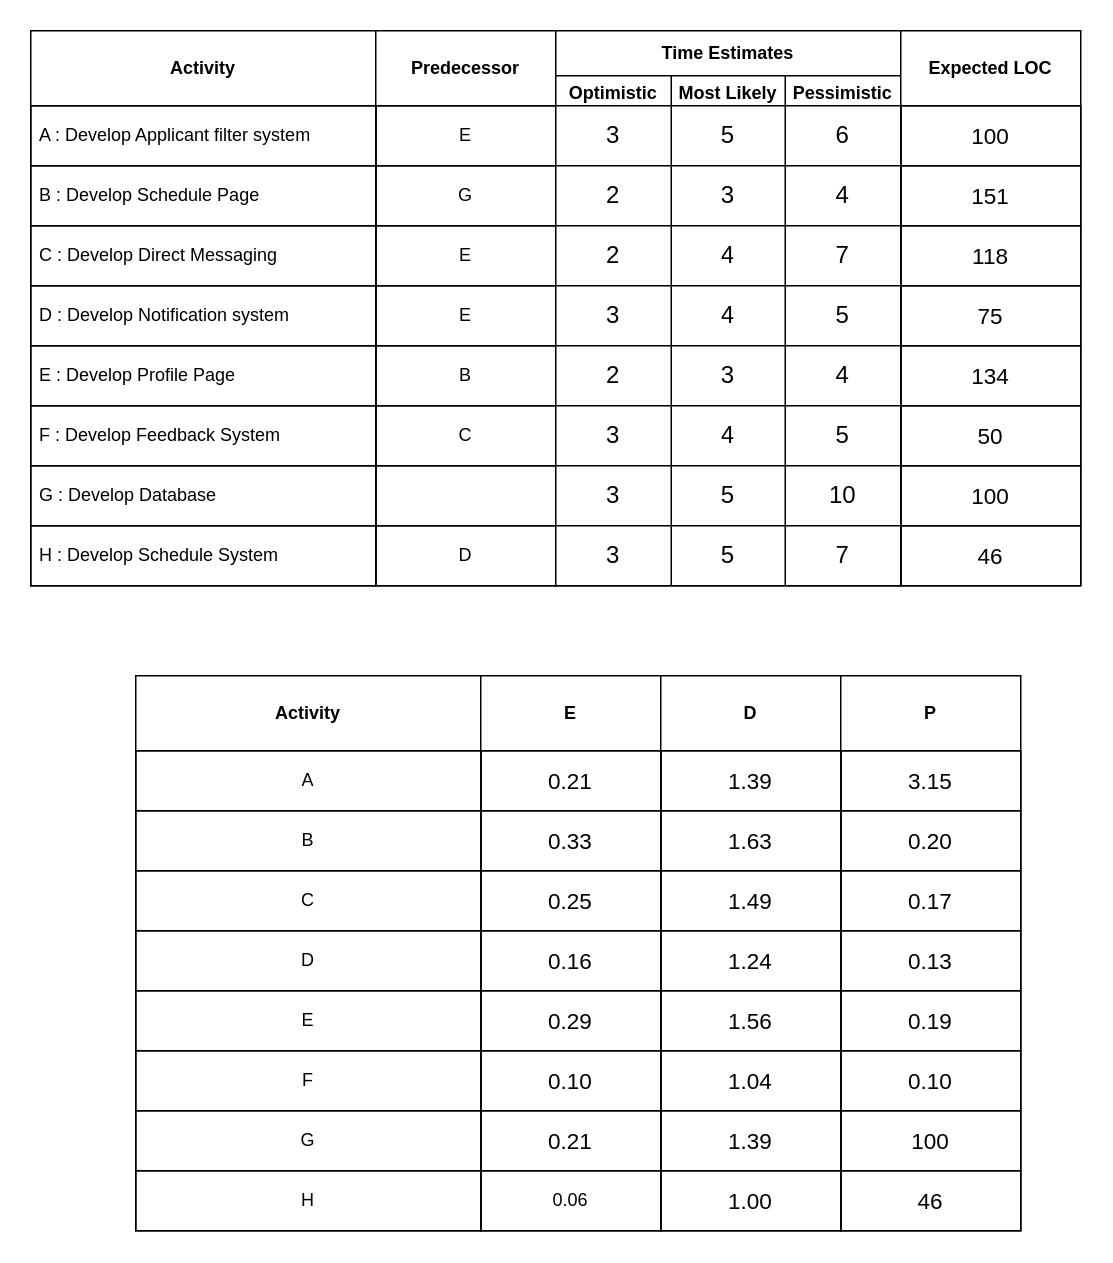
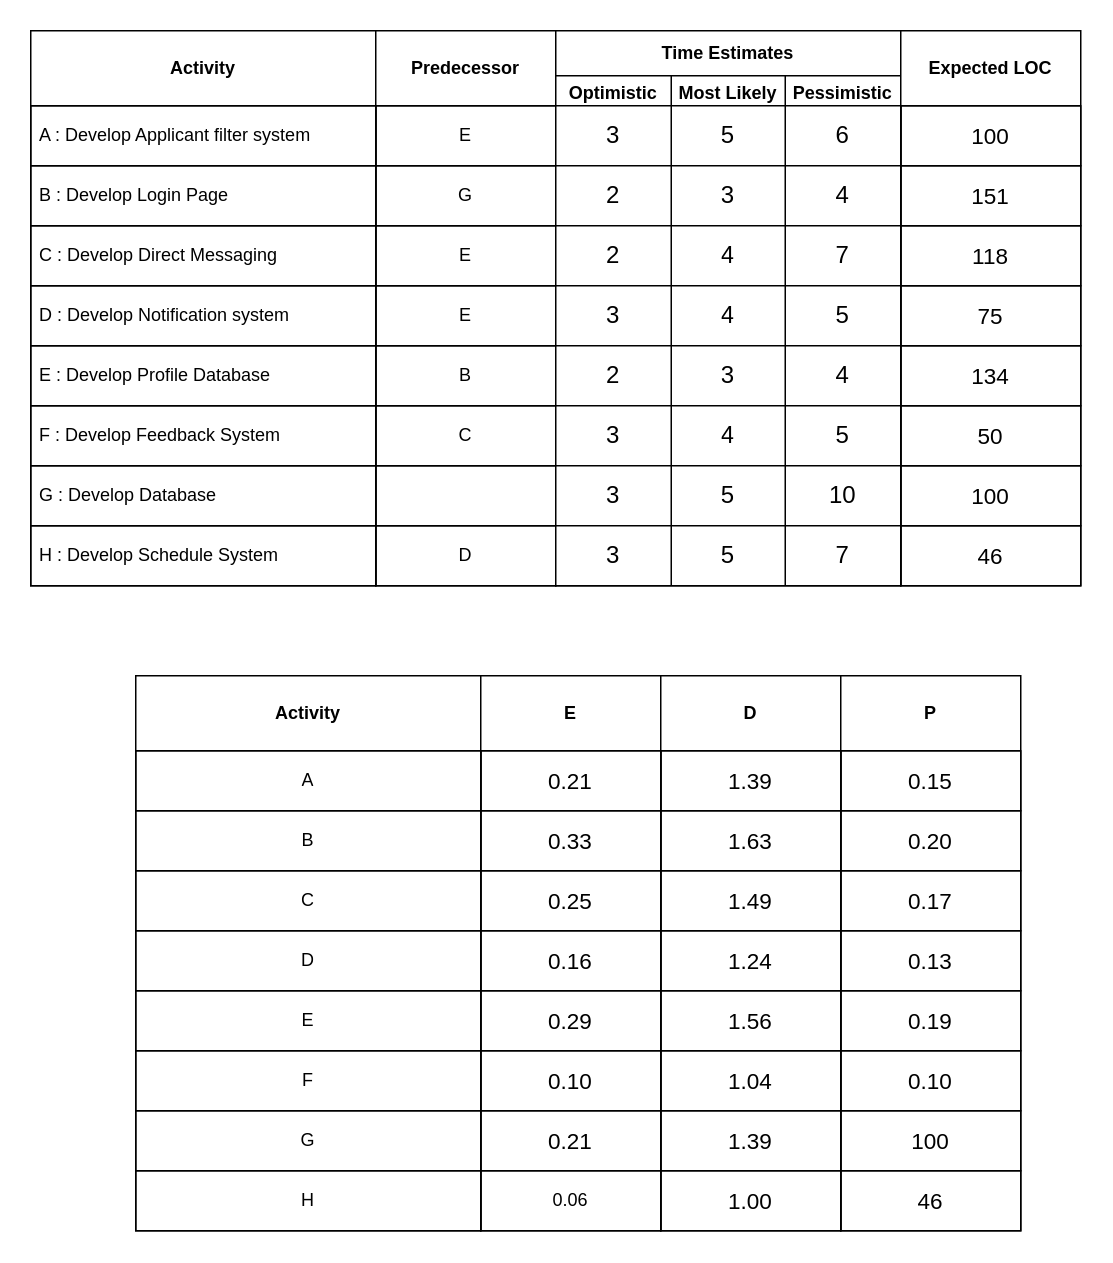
(149, 196) -> (134, 196)
(142, 376) -> (162, 376)
(931, 781) -> (931, 781)
